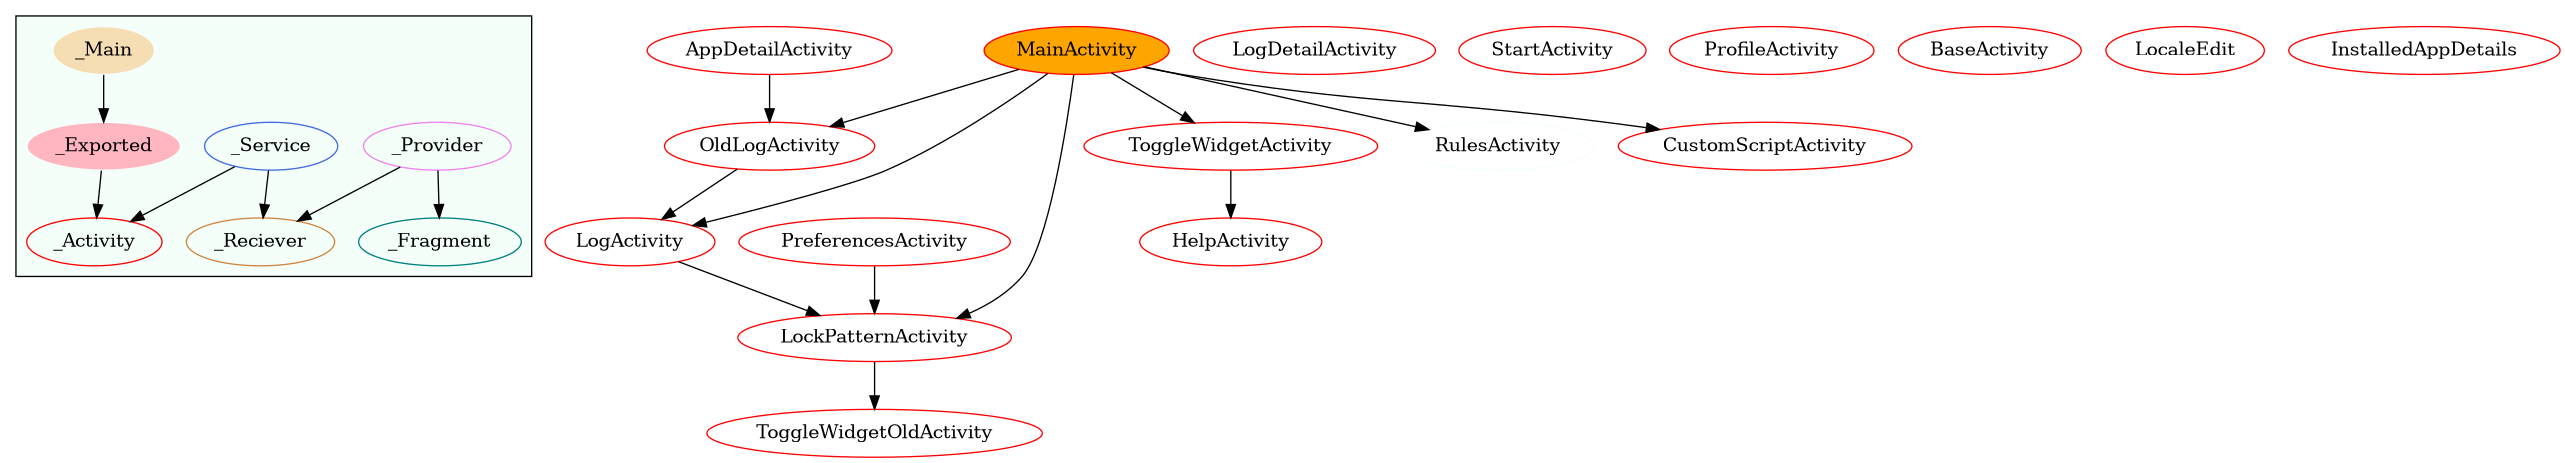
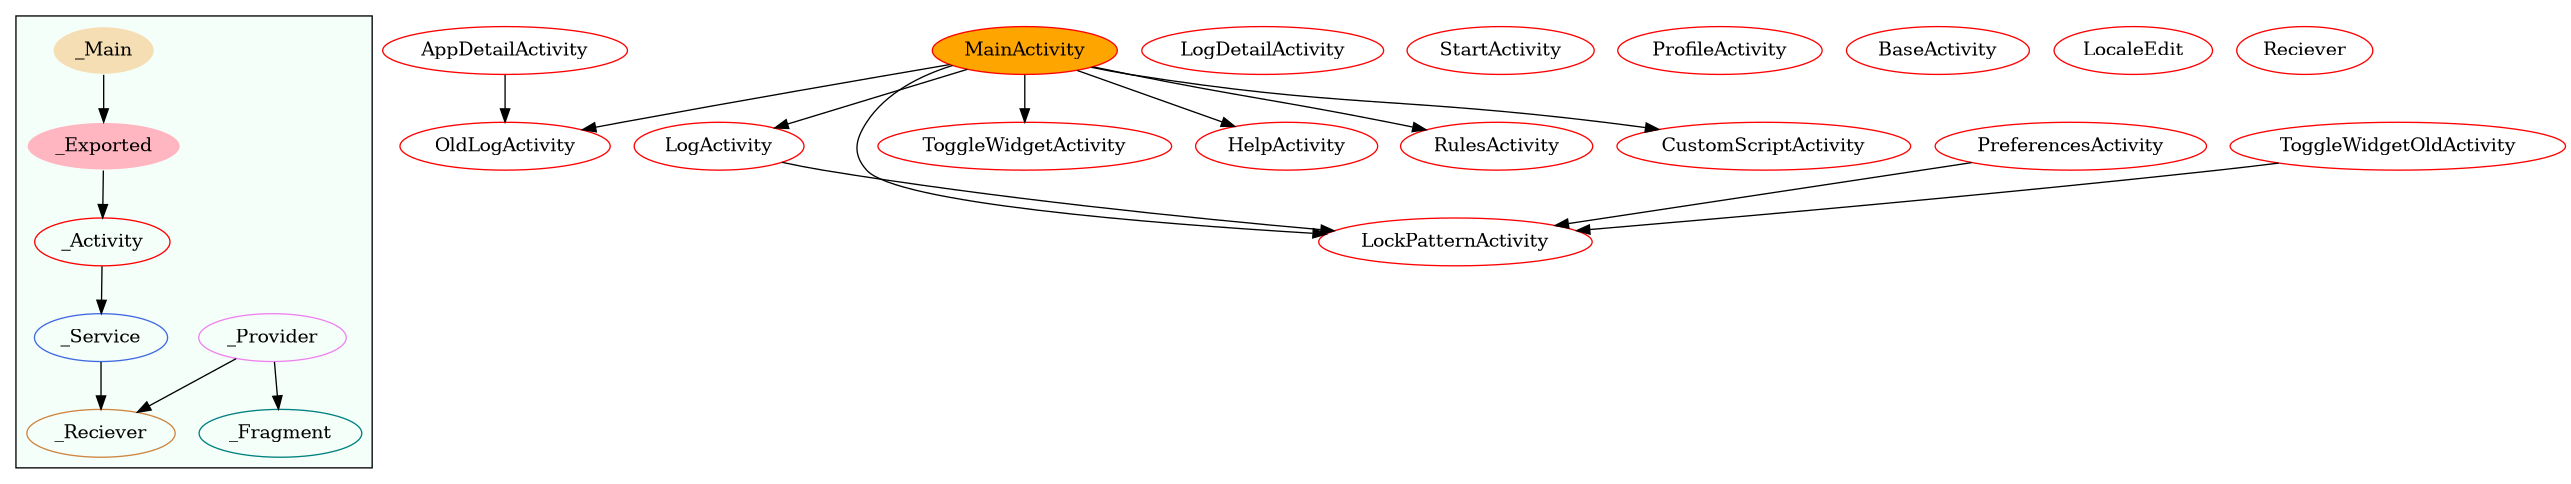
(2424, 51) -> (2305, 51)
(1498, 146) -> (1497, 146)
(1231, 188) -> (1150, 96)
(189, 191) -> (102, 283)
(705, 191) -> none
(875, 379) -> (1935, 199)
